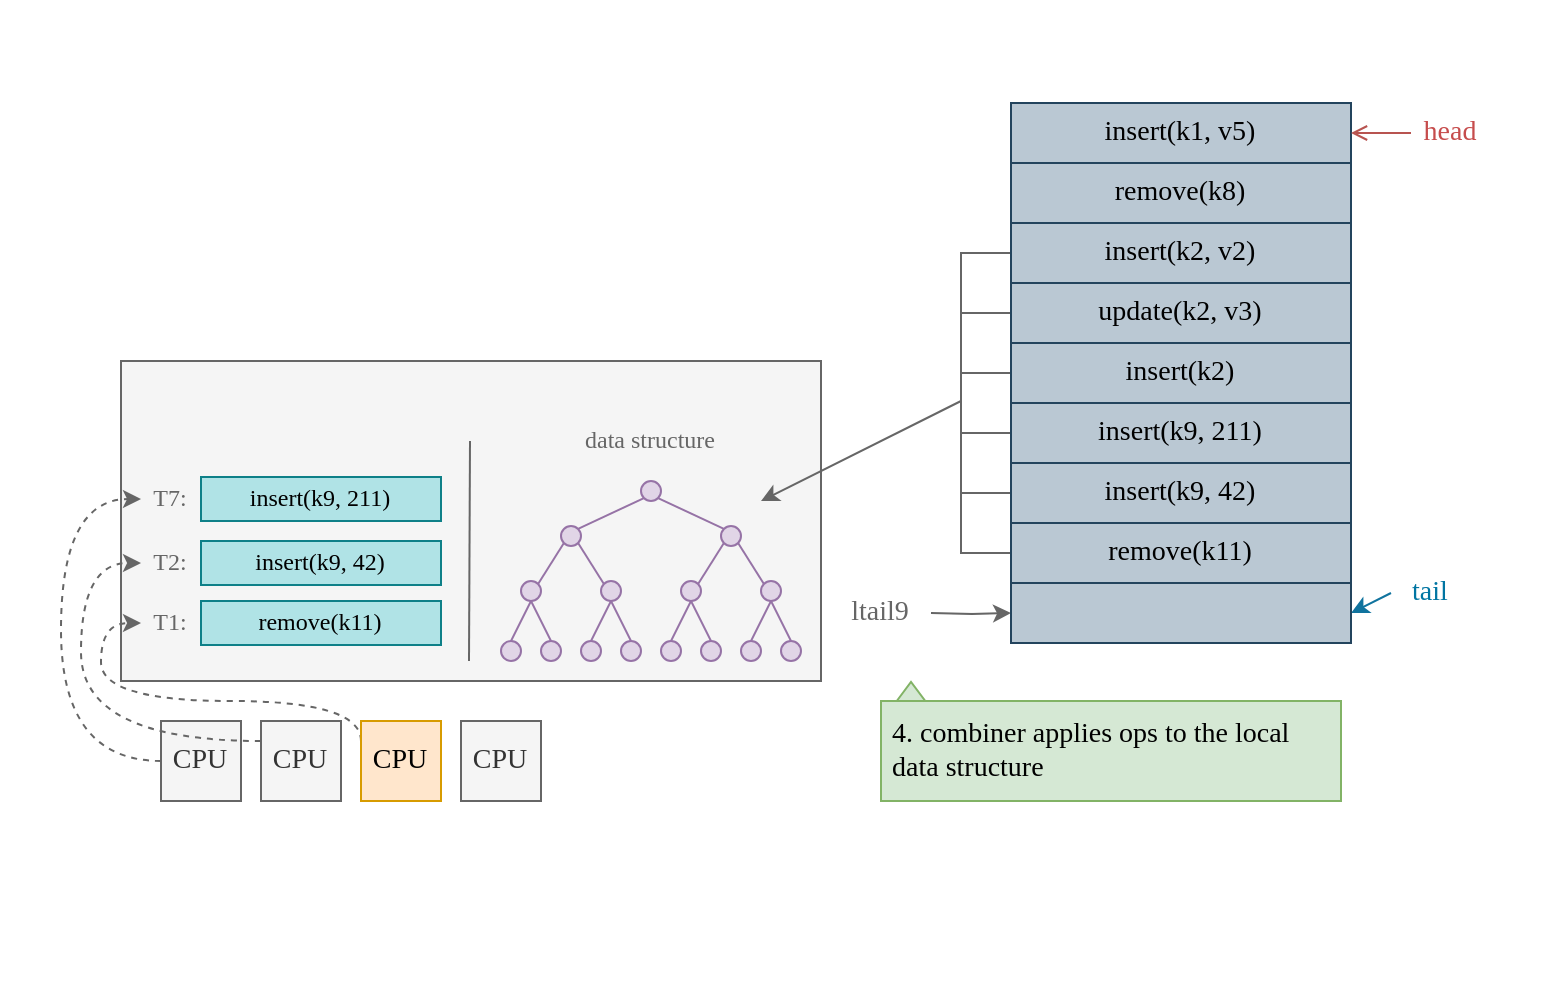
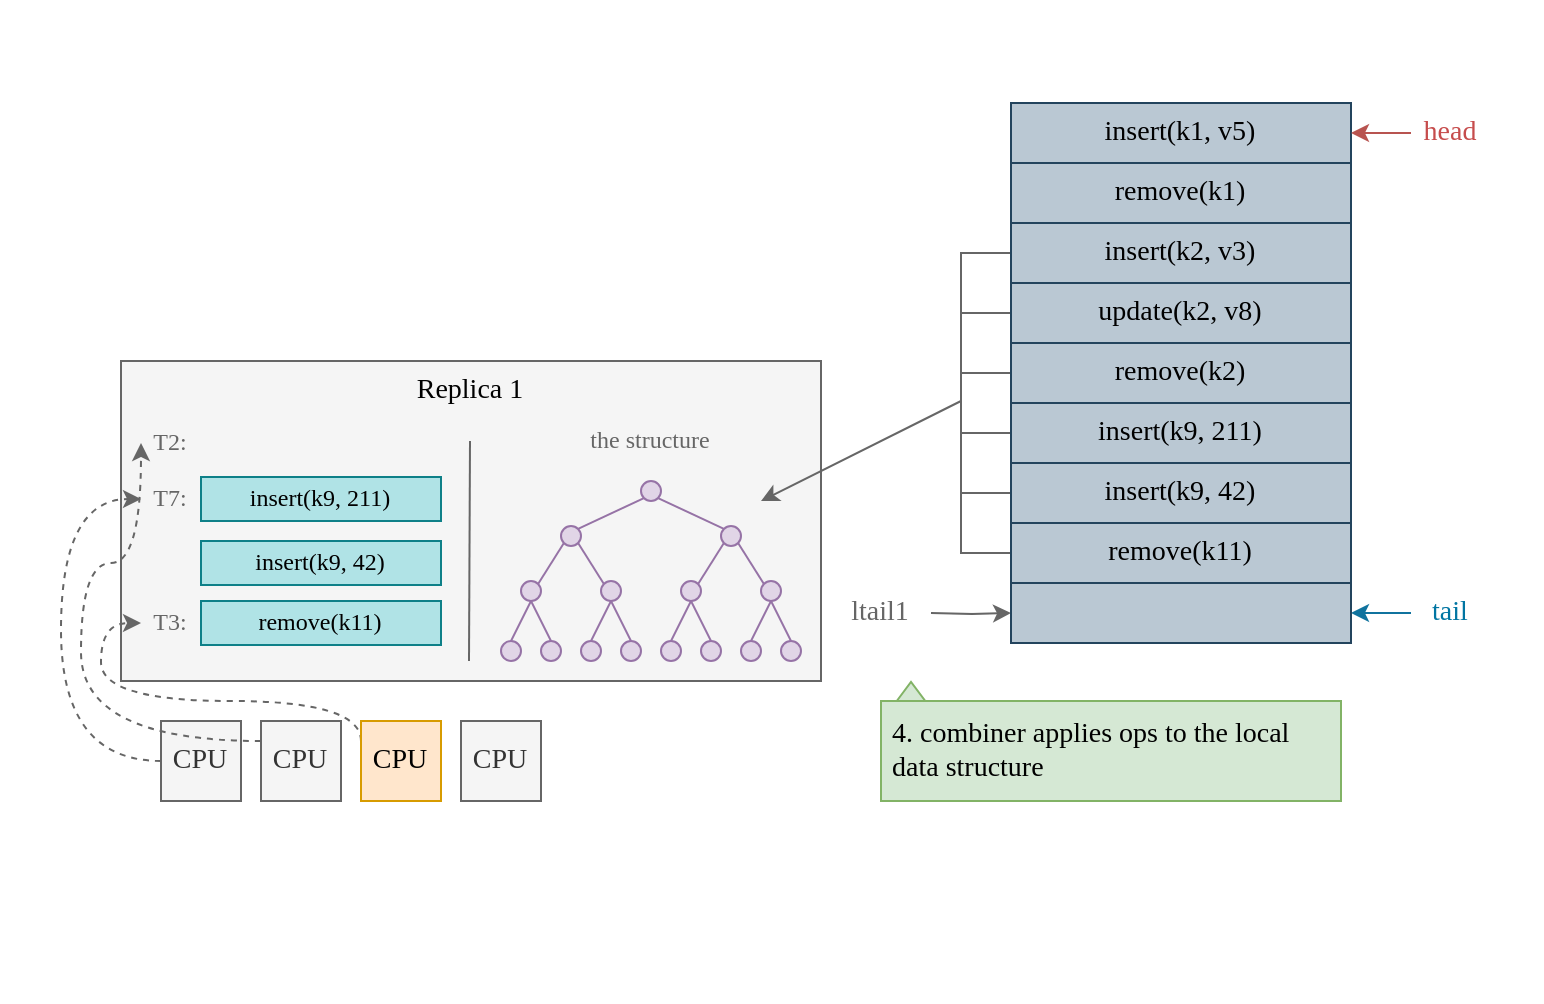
(1363, 133) -> (1366, 133)
(1181, 193) -> (1181, 193)
(1181, 253) -> (1181, 253)
(1181, 313) -> (1181, 313)
(1181, 373) -> (1181, 373)
none -> (471, 391)
(651, 441) -> (651, 441)
(171, 563) -> (171, 443)
(1431, 593) -> (1451, 613)
(881, 613) -> (881, 613)
(171, 623) -> (171, 623)
